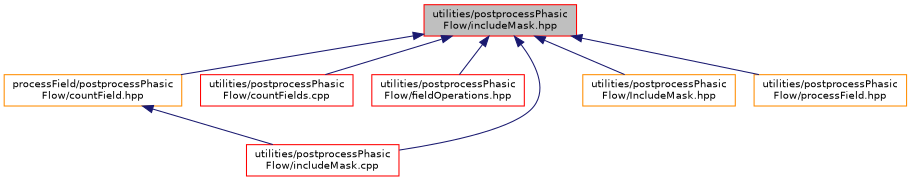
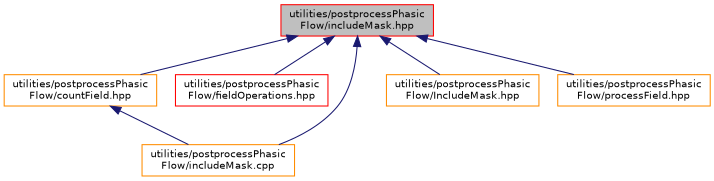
(93, 90) -> (80, 90)
(277, 90) -> none
(323, 160) -> (218, 160)
